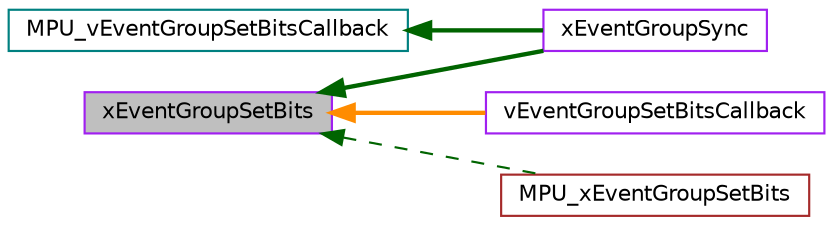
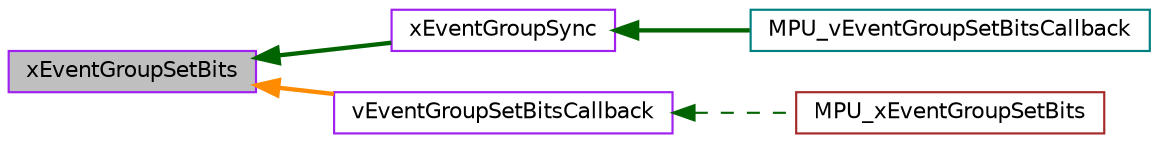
(487, 30) -> (694, 30)
(443, 156) -> (745, 113)
